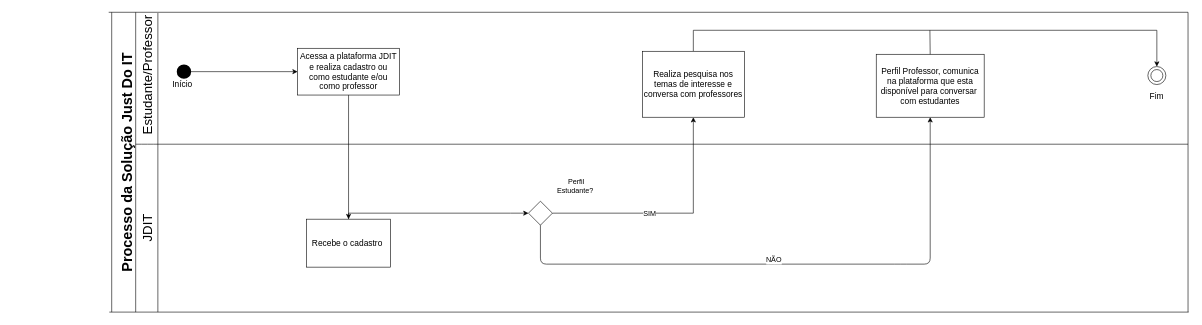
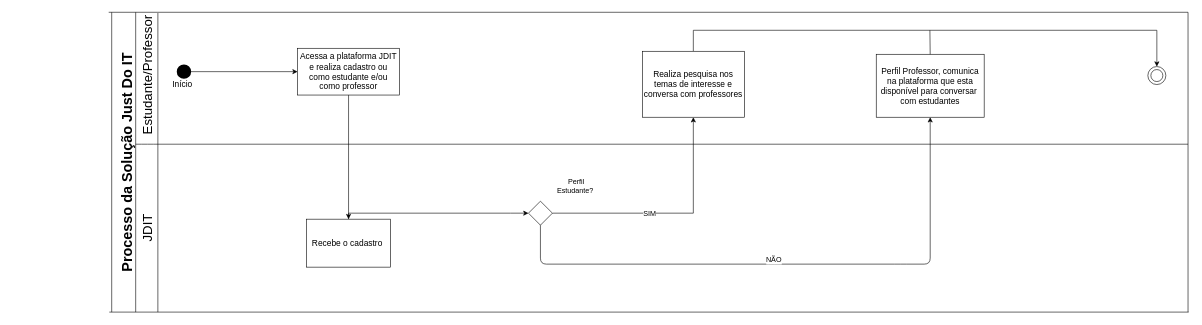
(1157, 96) -> none
